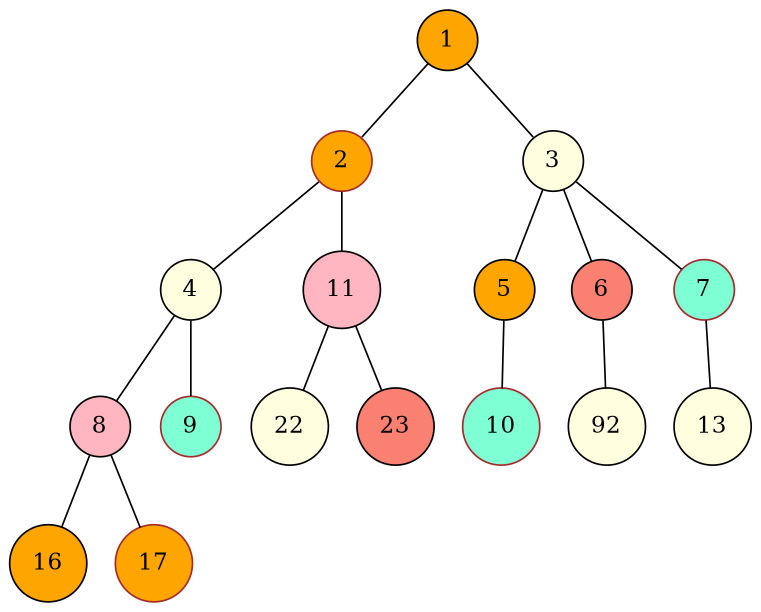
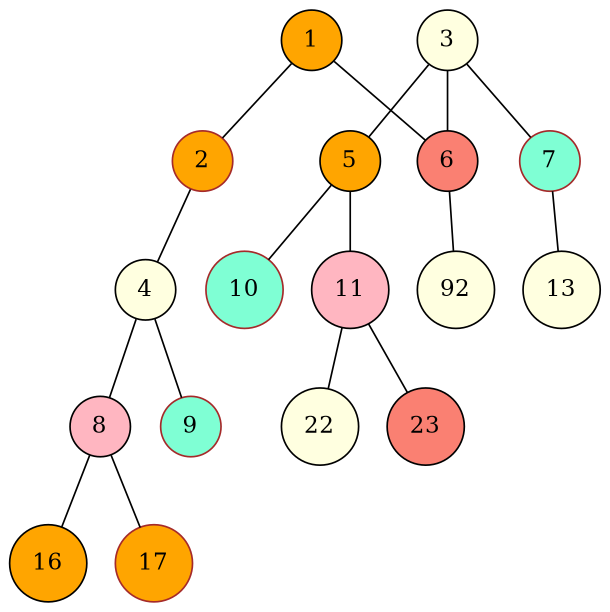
(500, 100) -> (380, 101)
(342, 222) -> (350, 222)
